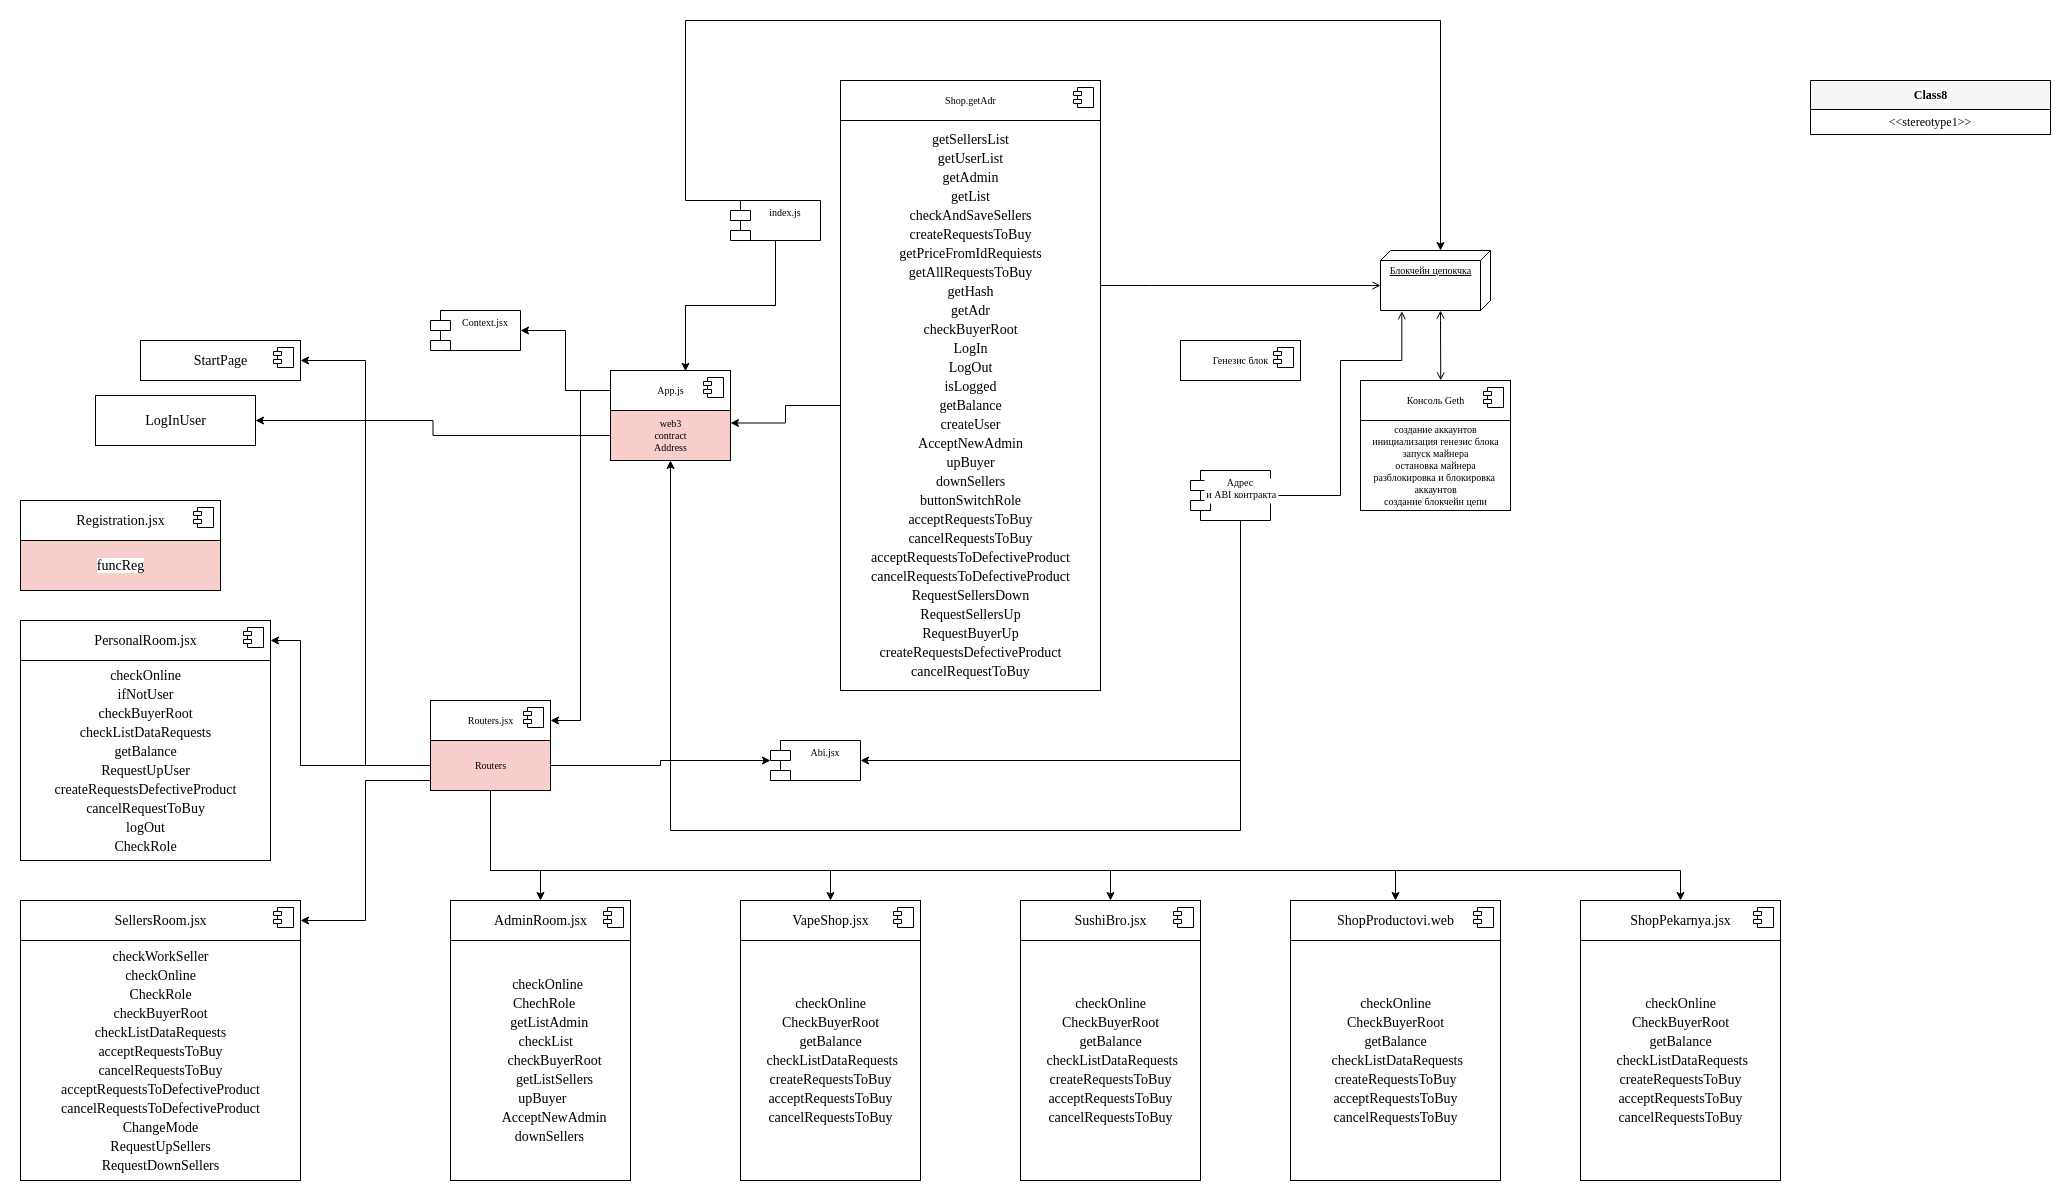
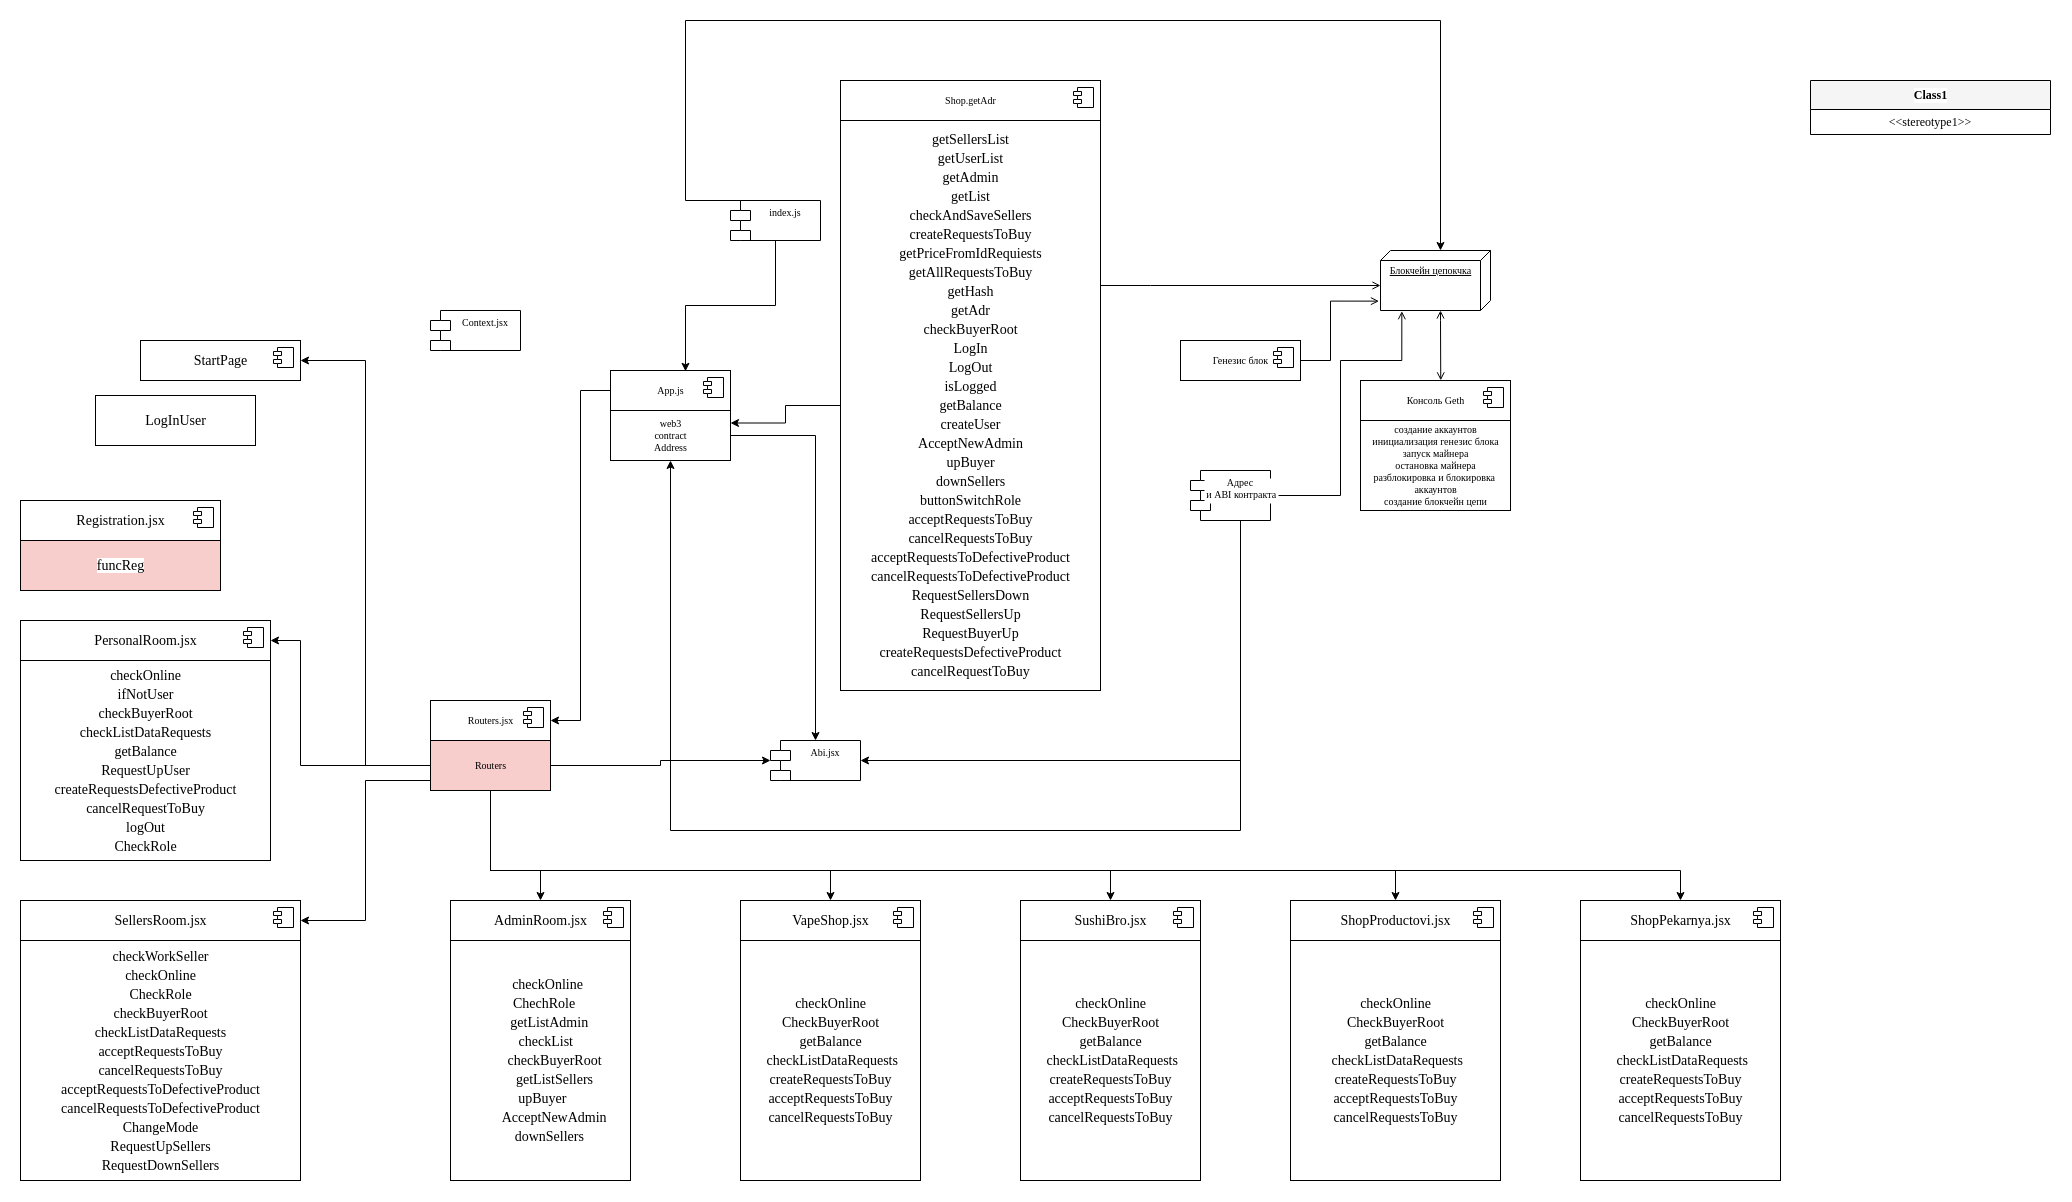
(1931, 96) -> (1931, 96)
none -> (1331, 323)
(566, 349) -> (671, 431)
(433, 432) -> (816, 542)
(671, 436) -> (671, 436)
(1396, 921) -> (1396, 921)
